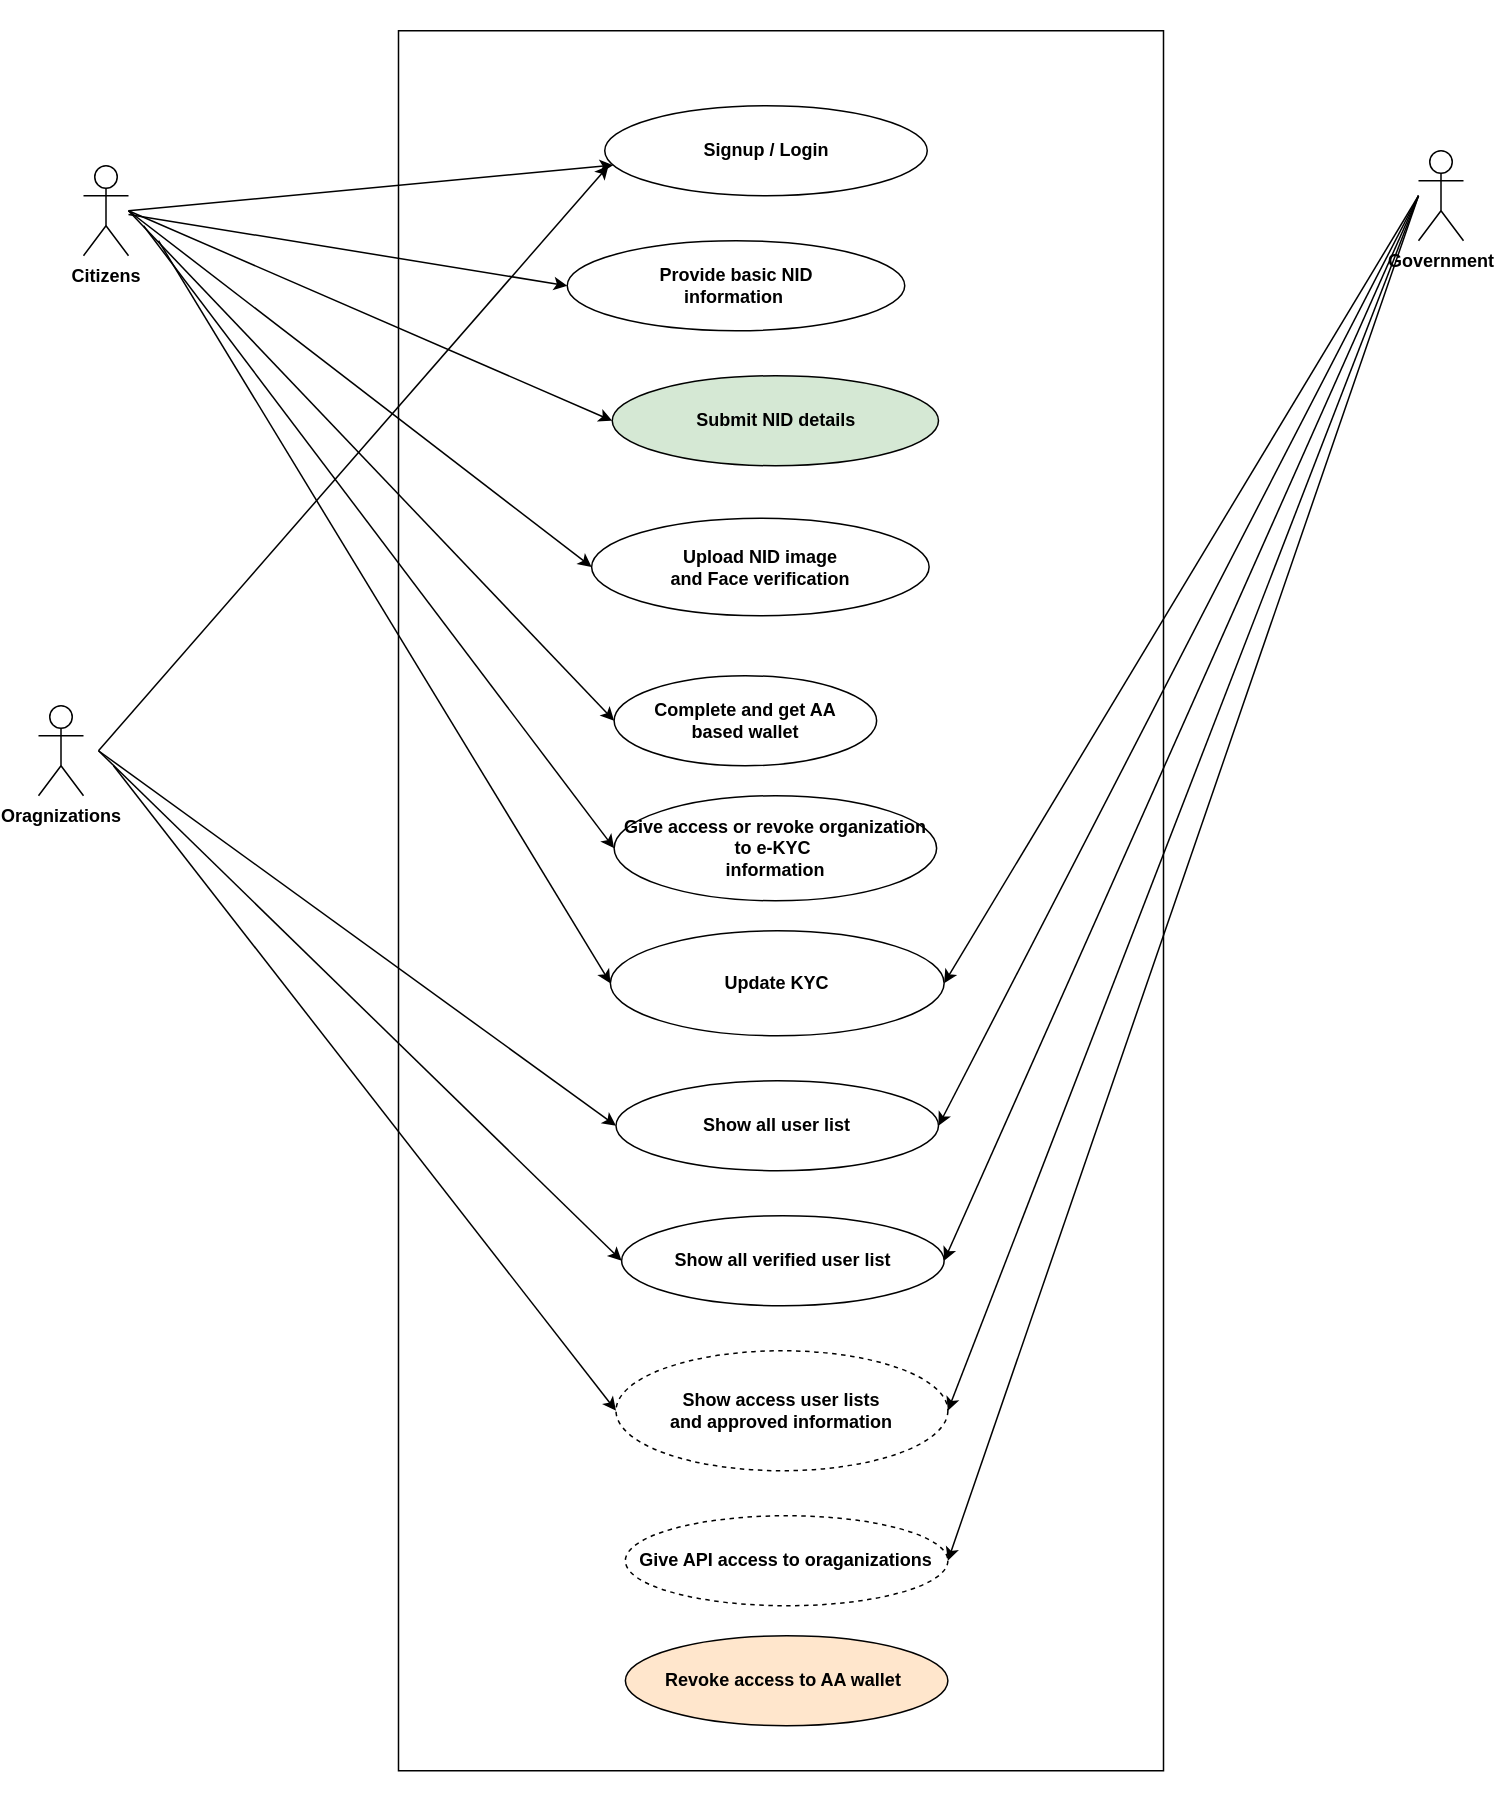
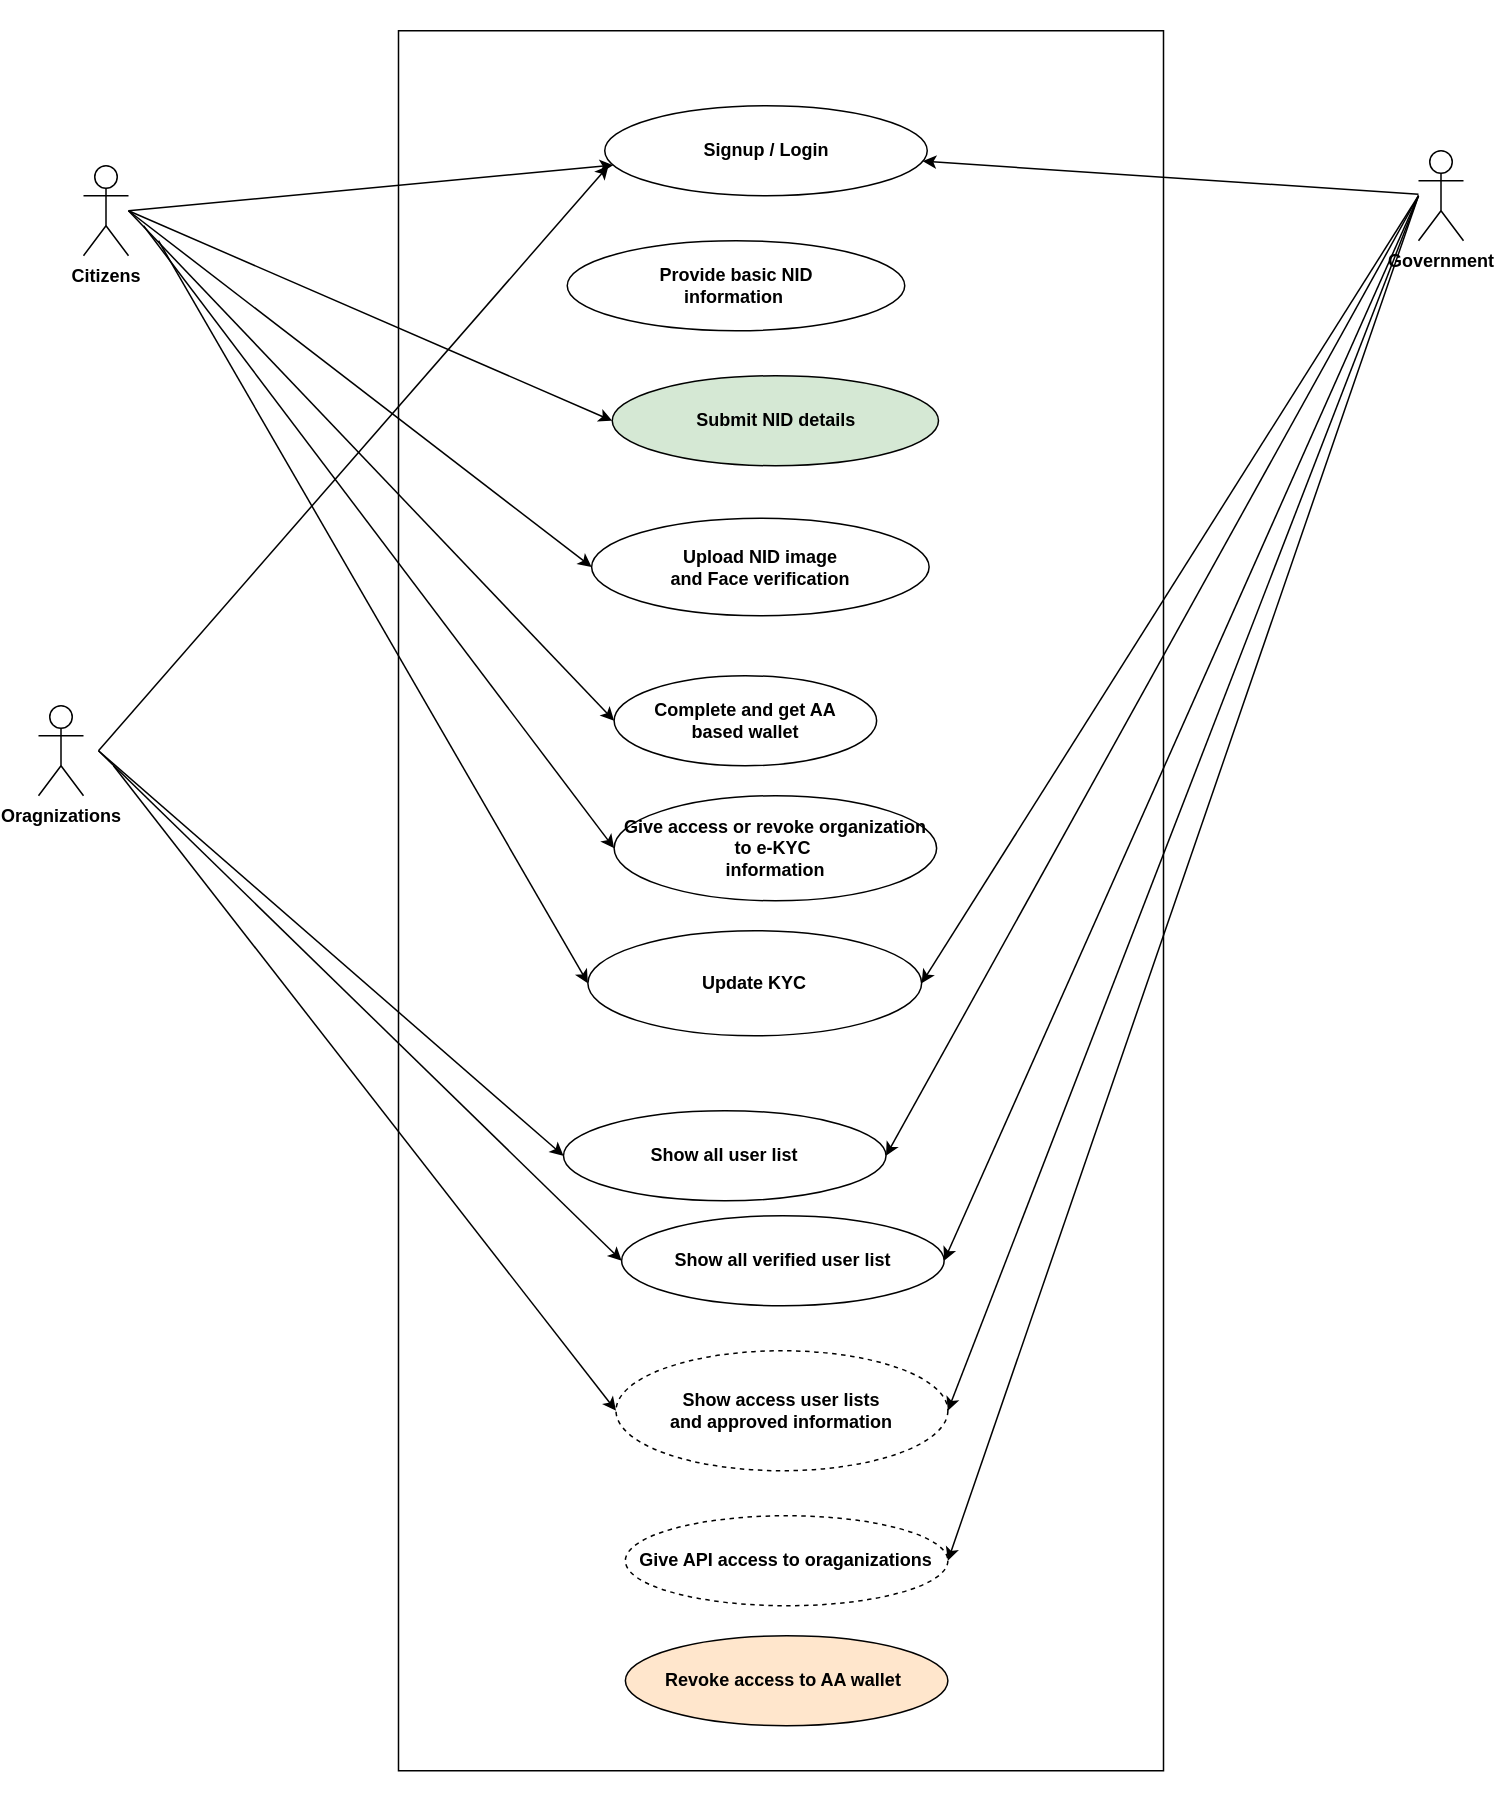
none -> (1176, 178)
(354, 251) -> none
(777, 983) -> (755, 983)
(777, 1126) -> (725, 1156)
